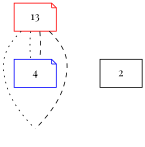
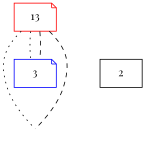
(35, 73) -> (35, 73)
